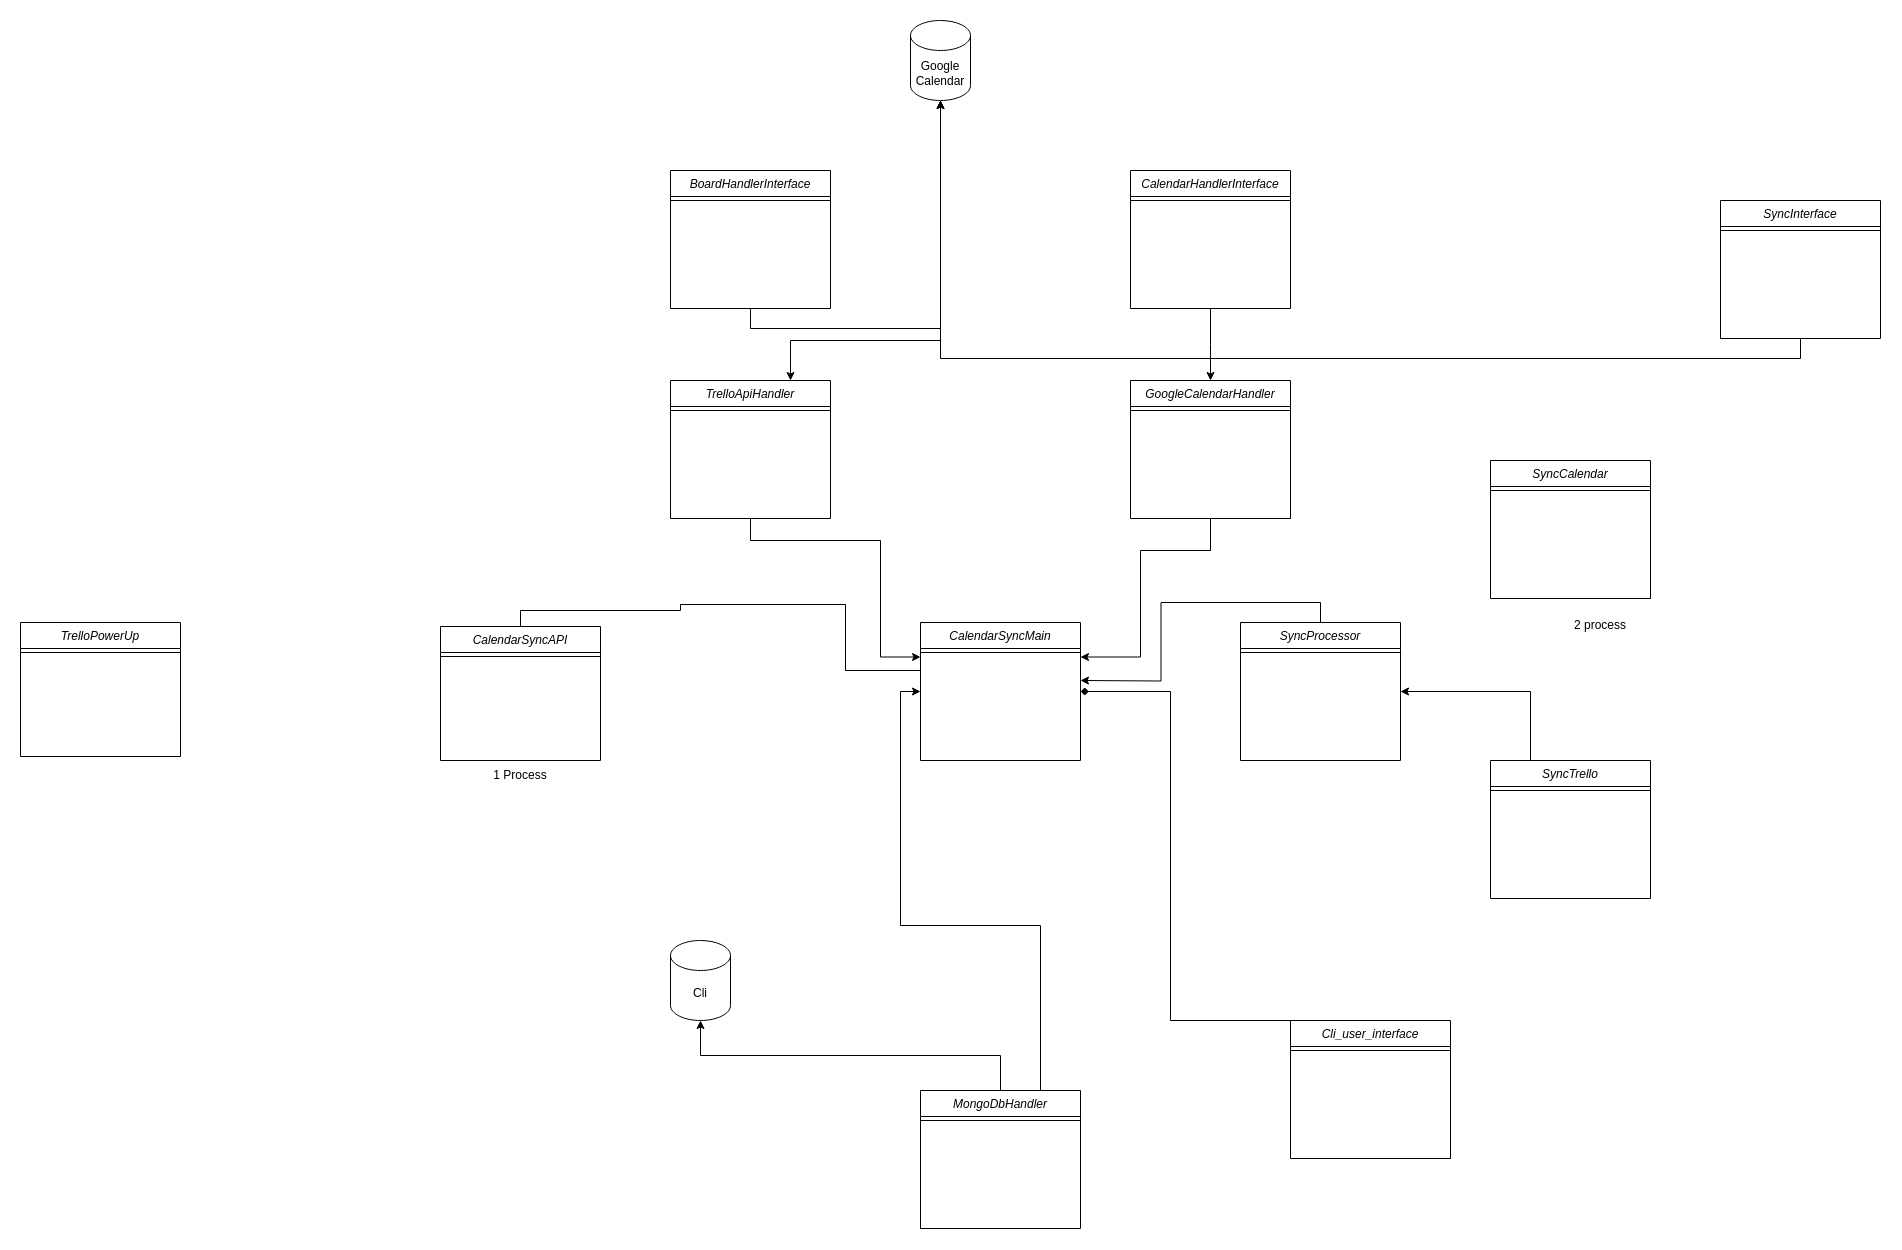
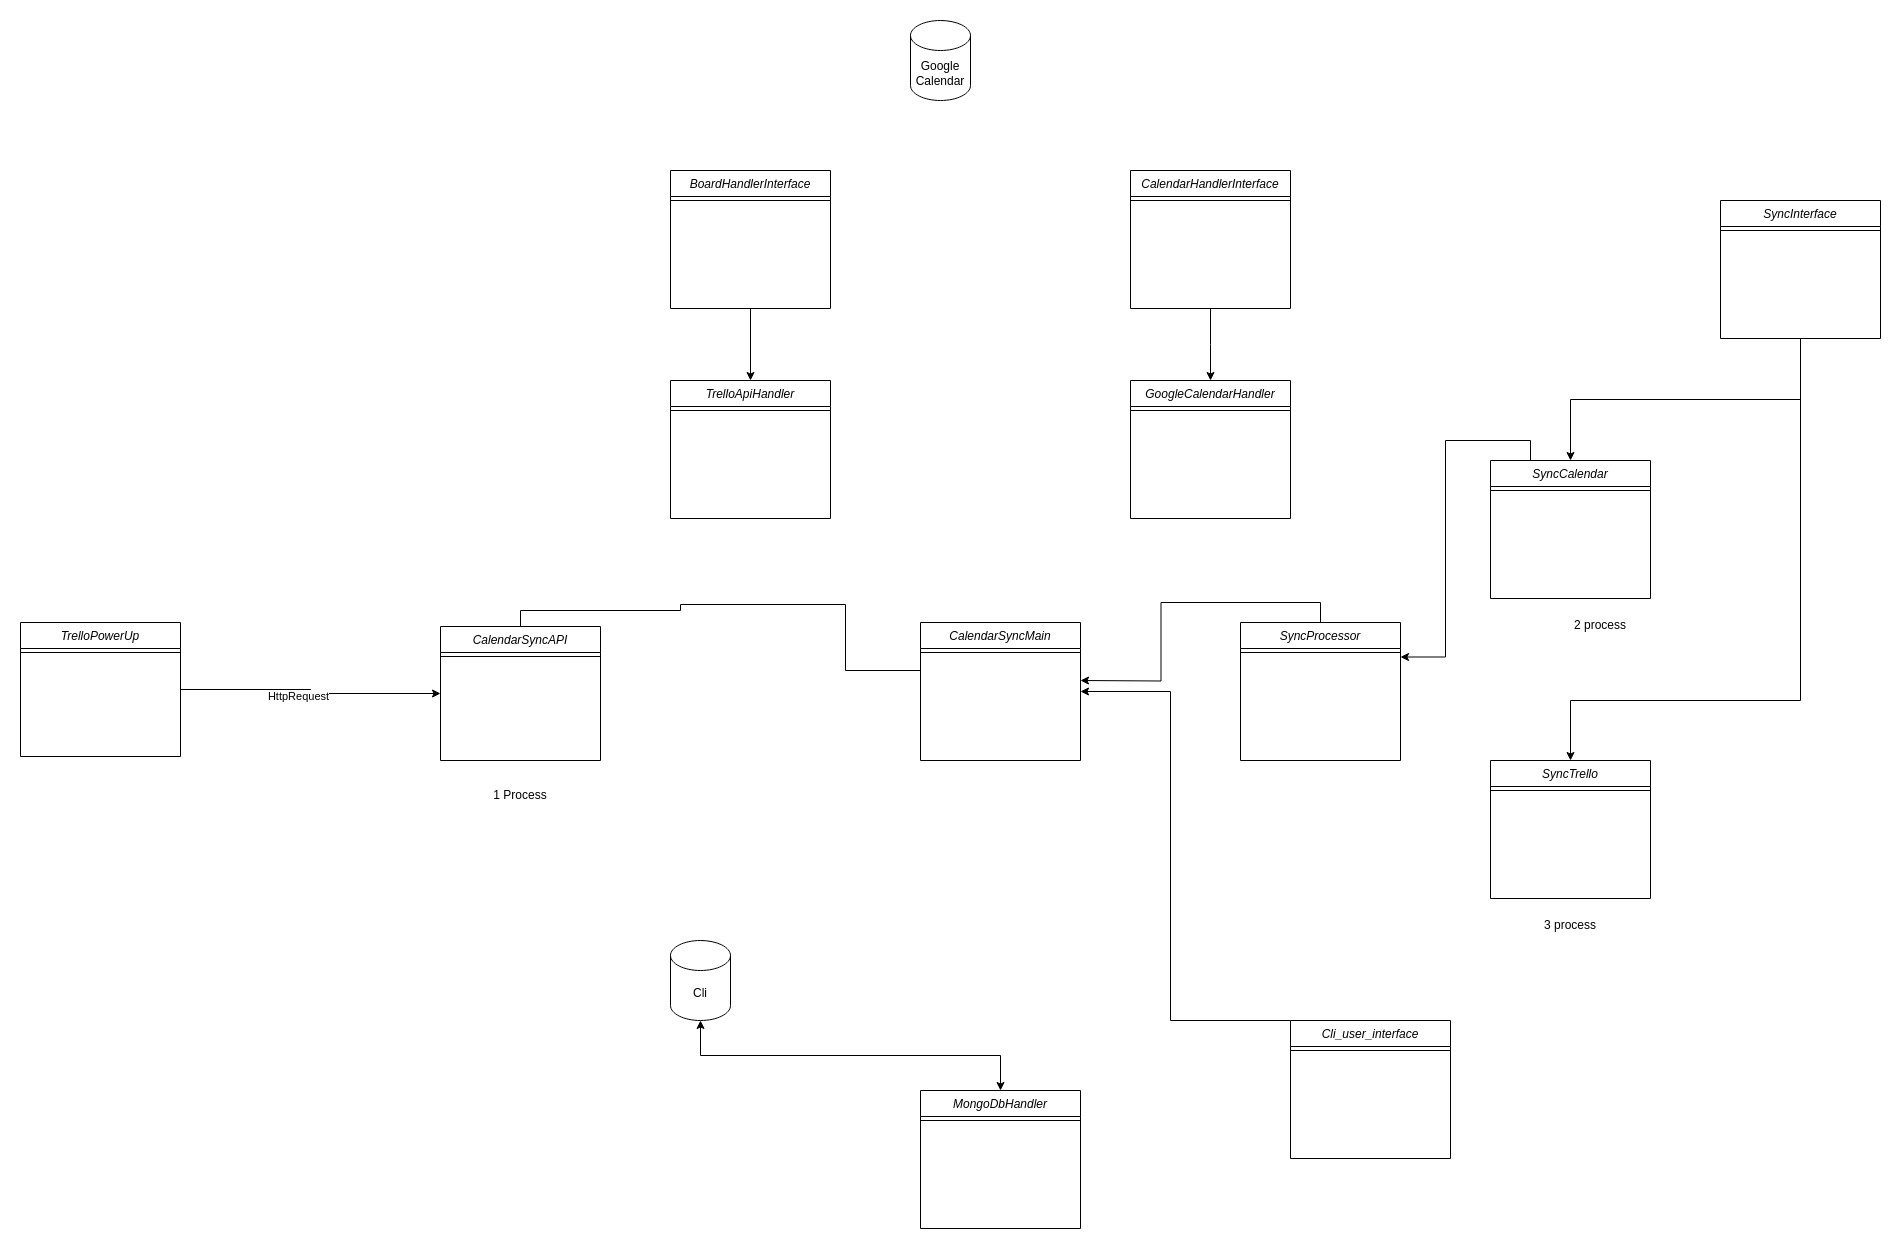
(843, 329) -> (751, 350)
(848, 341) -> none
(1362, 359) -> (1658, 400)
none -> (1446, 515)
(880, 541) -> none
(1141, 580) -> none
none -> (310, 690)
(1089, 692) -> (1089, 692)
(1503, 692) -> none
none -> (1801, 693)
(521, 776) -> (521, 796)
(930, 926) -> none
none -> (1571, 926)
(1001, 1085) -> (1001, 1082)
